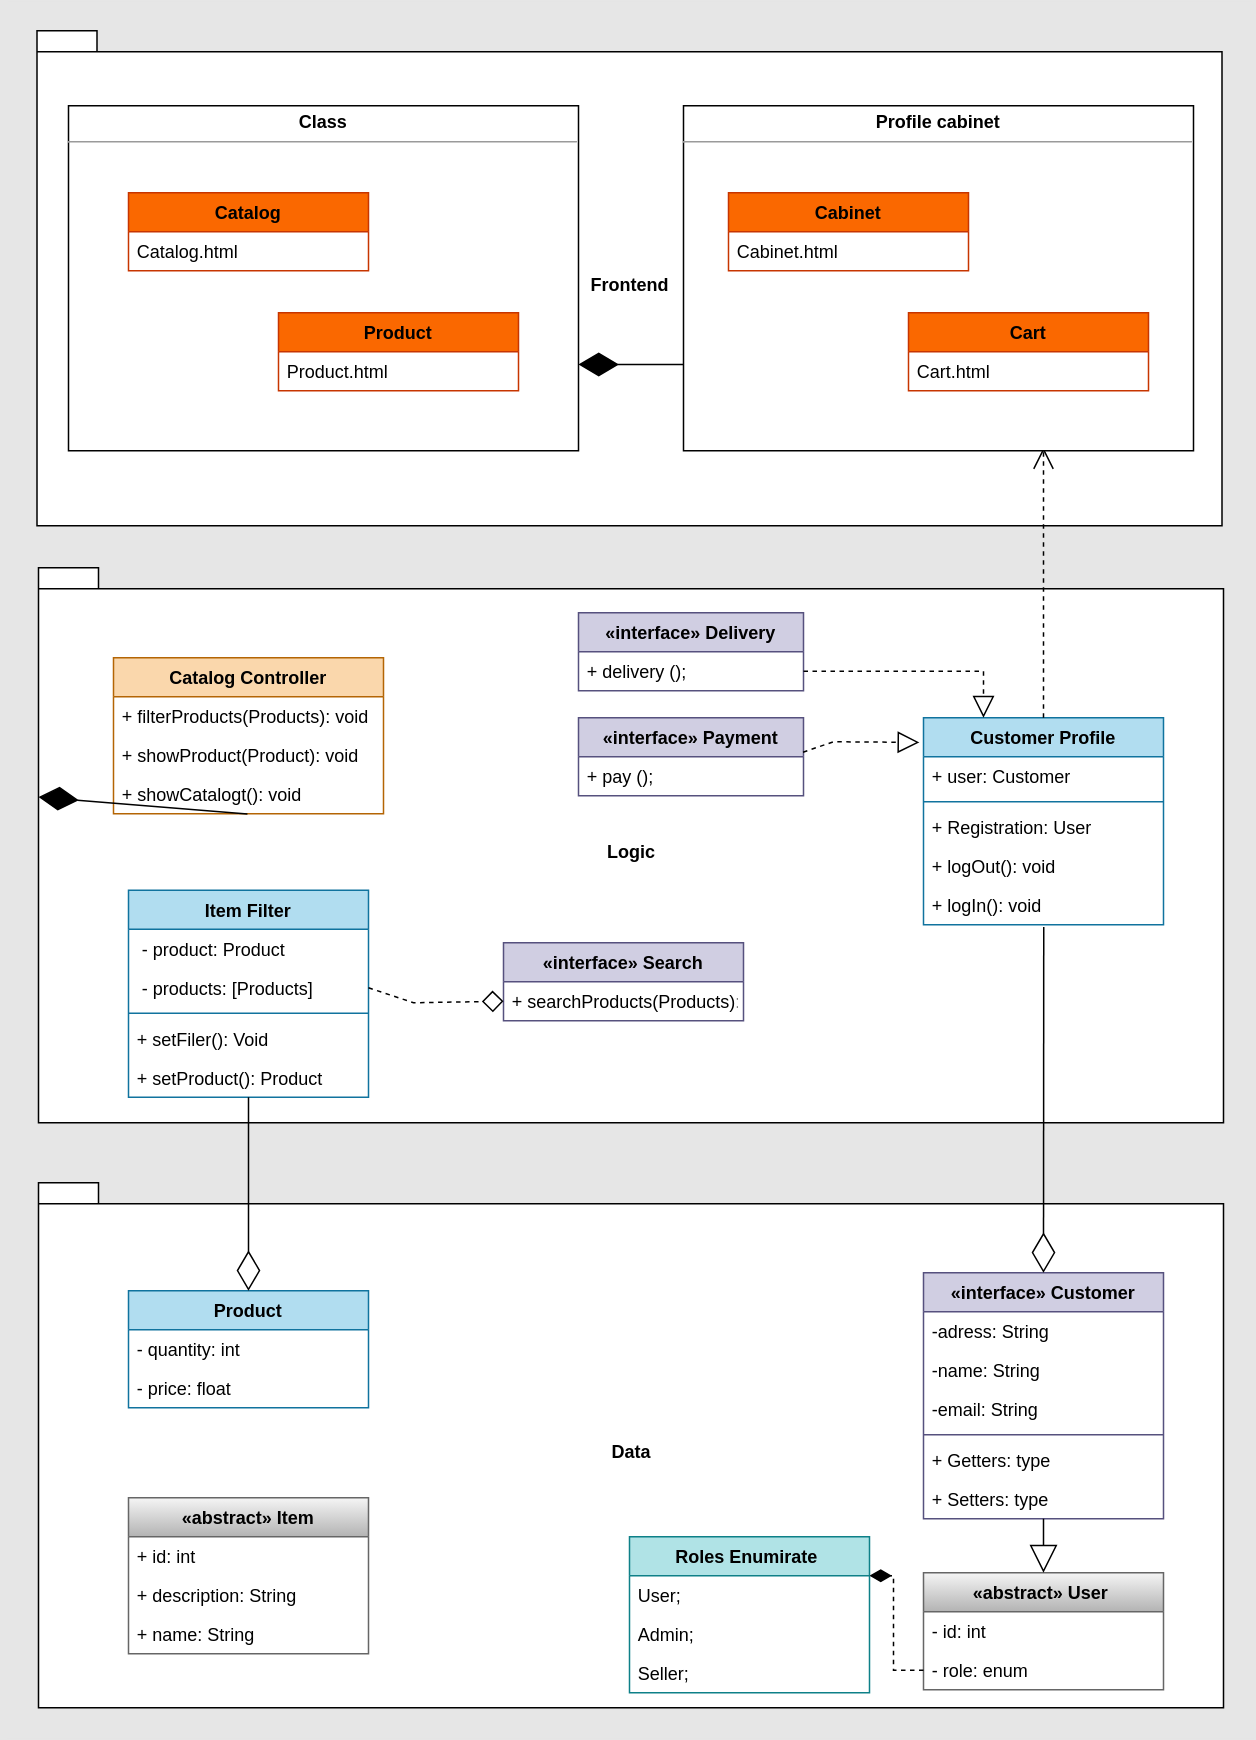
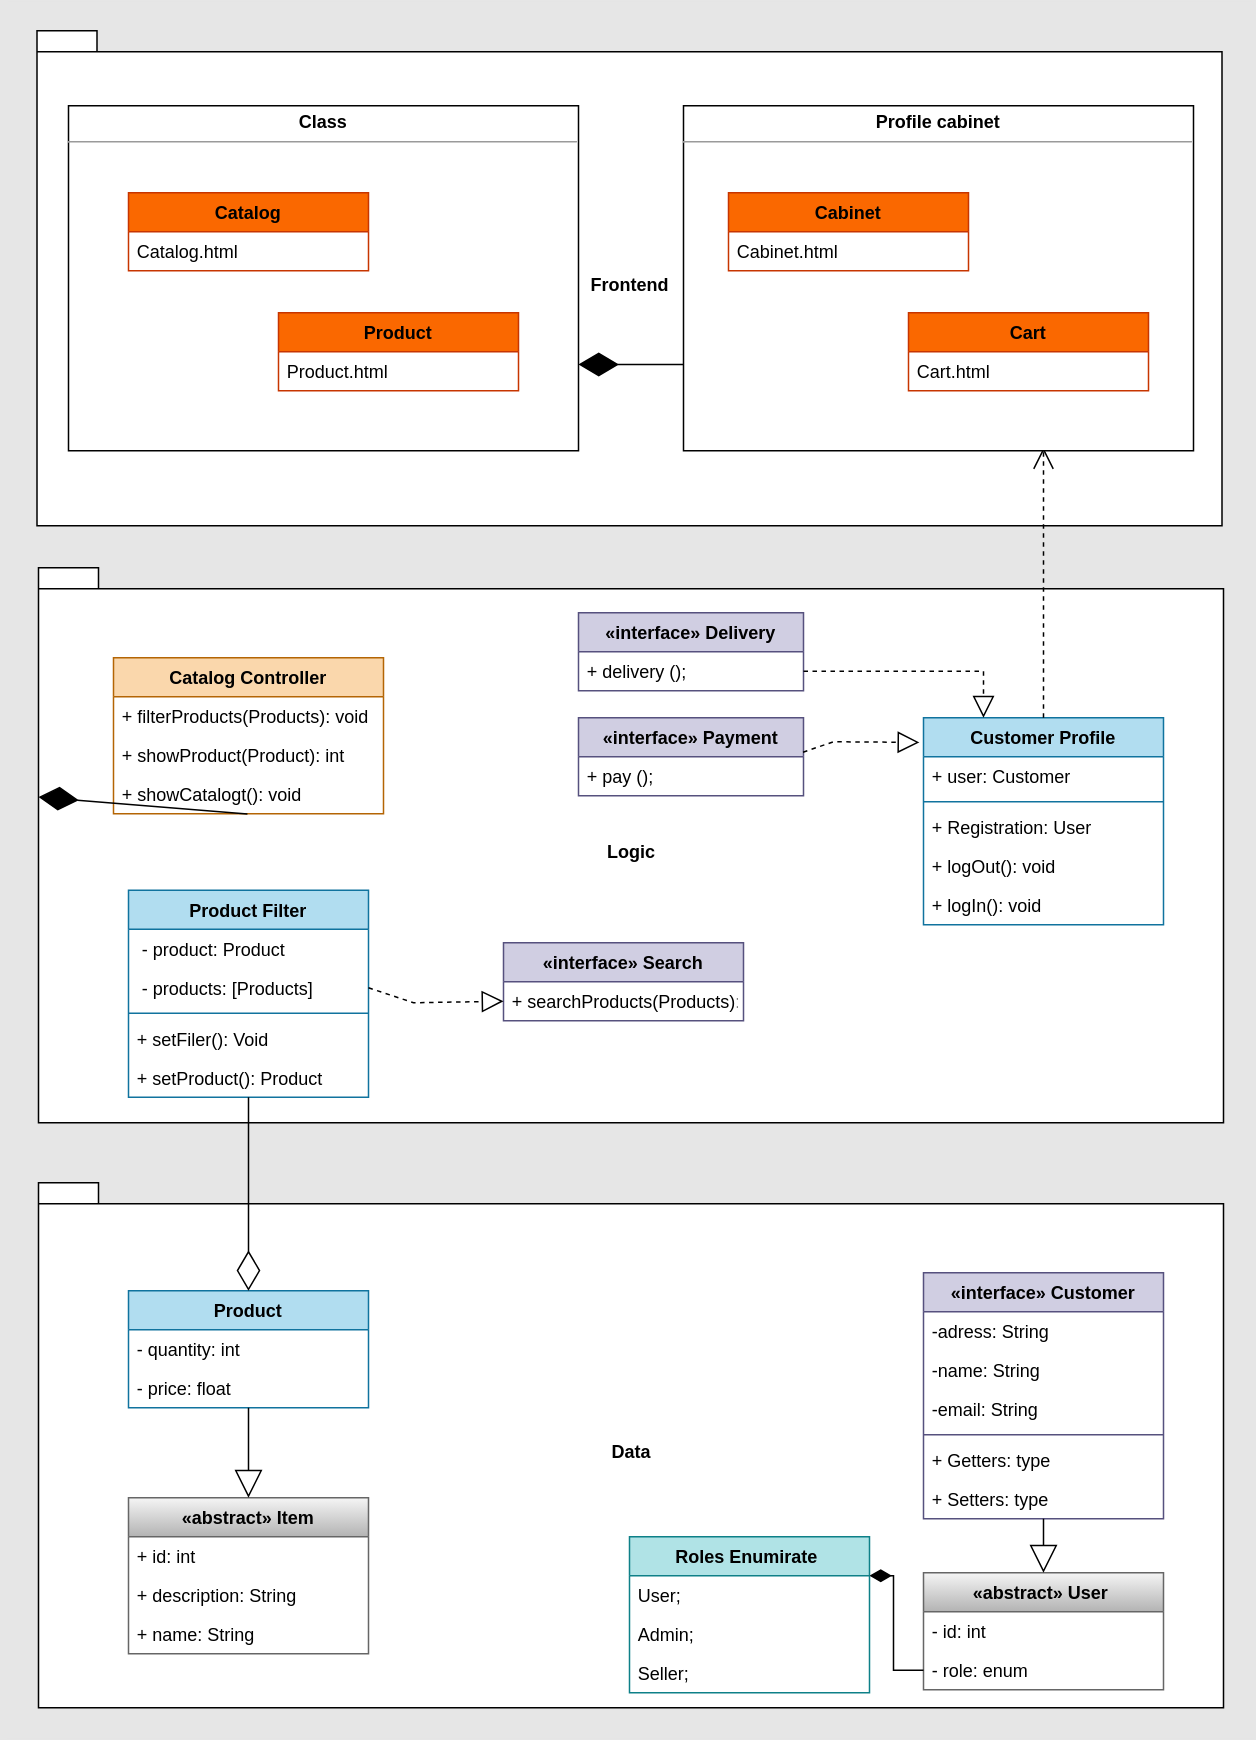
(253, 756) -> (248, 756)
(248, 911) -> (248, 911)
(481, 1002) -> (481, 1002)
(1043, 1080) -> none
none -> (248, 1440)
(893, 1635) -> (893, 1635)
